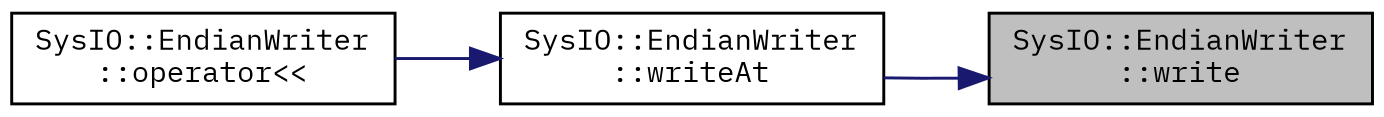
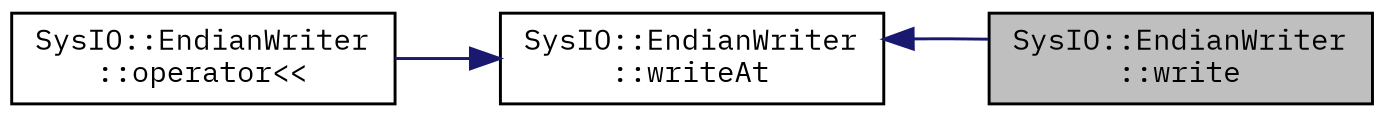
(922, 78) -> (951, 39)
